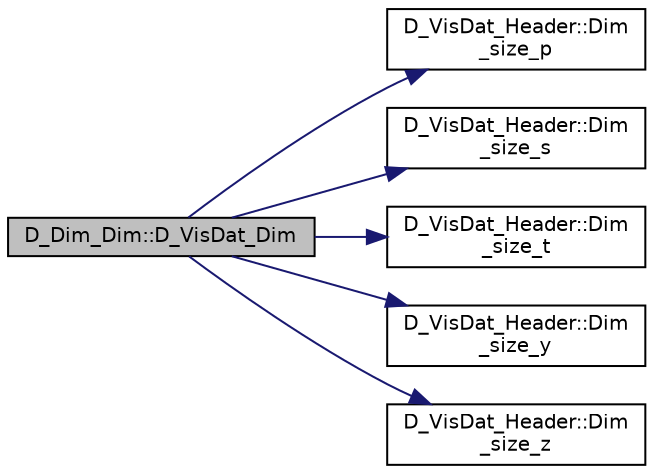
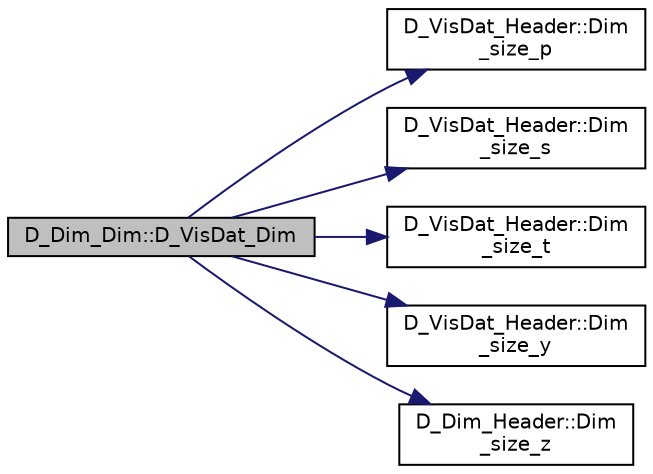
(516, 435) -> (516, 435)
